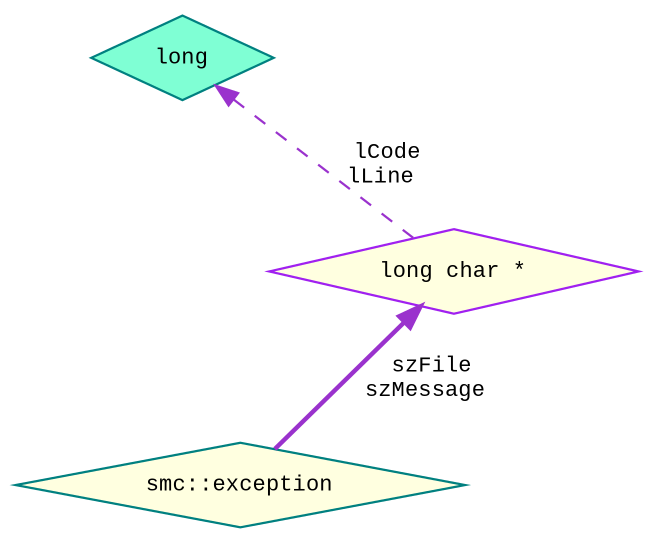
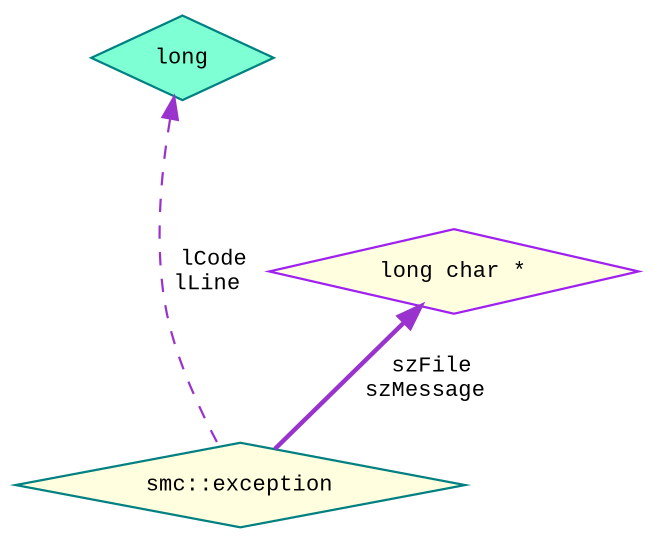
(323, 169) -> (163, 288)
